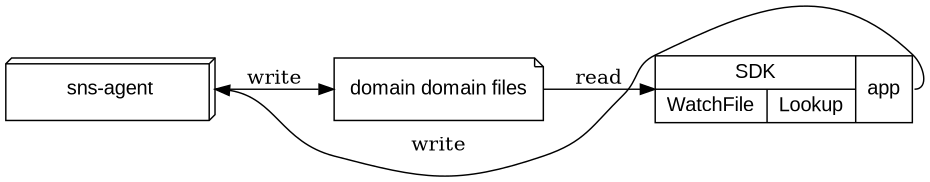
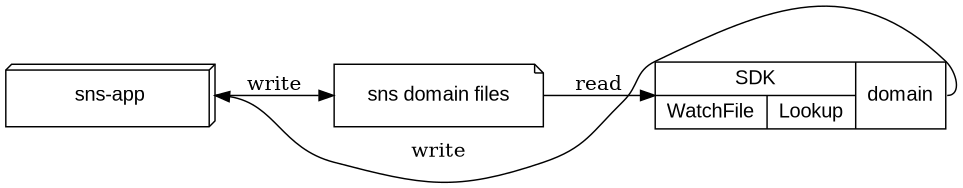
(110, 89) -> (110, 95)
(439, 89) -> (439, 95)
(884, 89) -> (901, 95)
